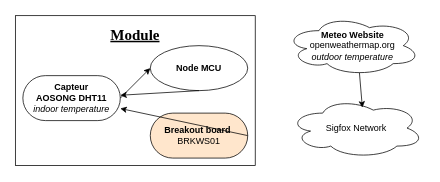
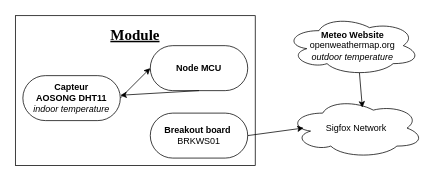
(199, 68) -> (199, 68)
(187, 122) -> (273, 132)
(199, 135) -> (199, 135)
